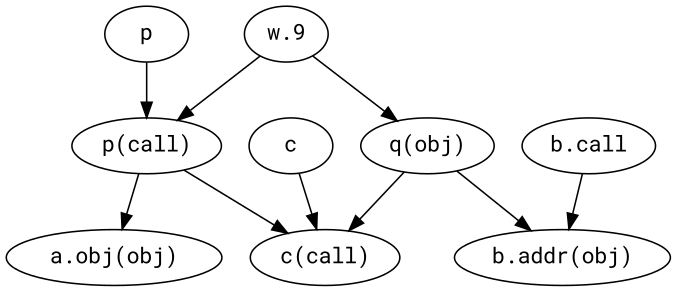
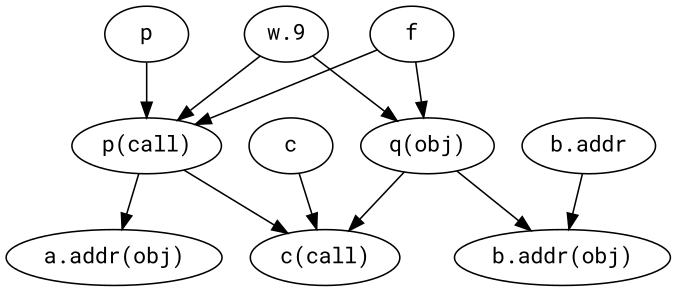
none -> (412, 34)
(589, 146) -> (589, 146)
(114, 258) -> (114, 258)
